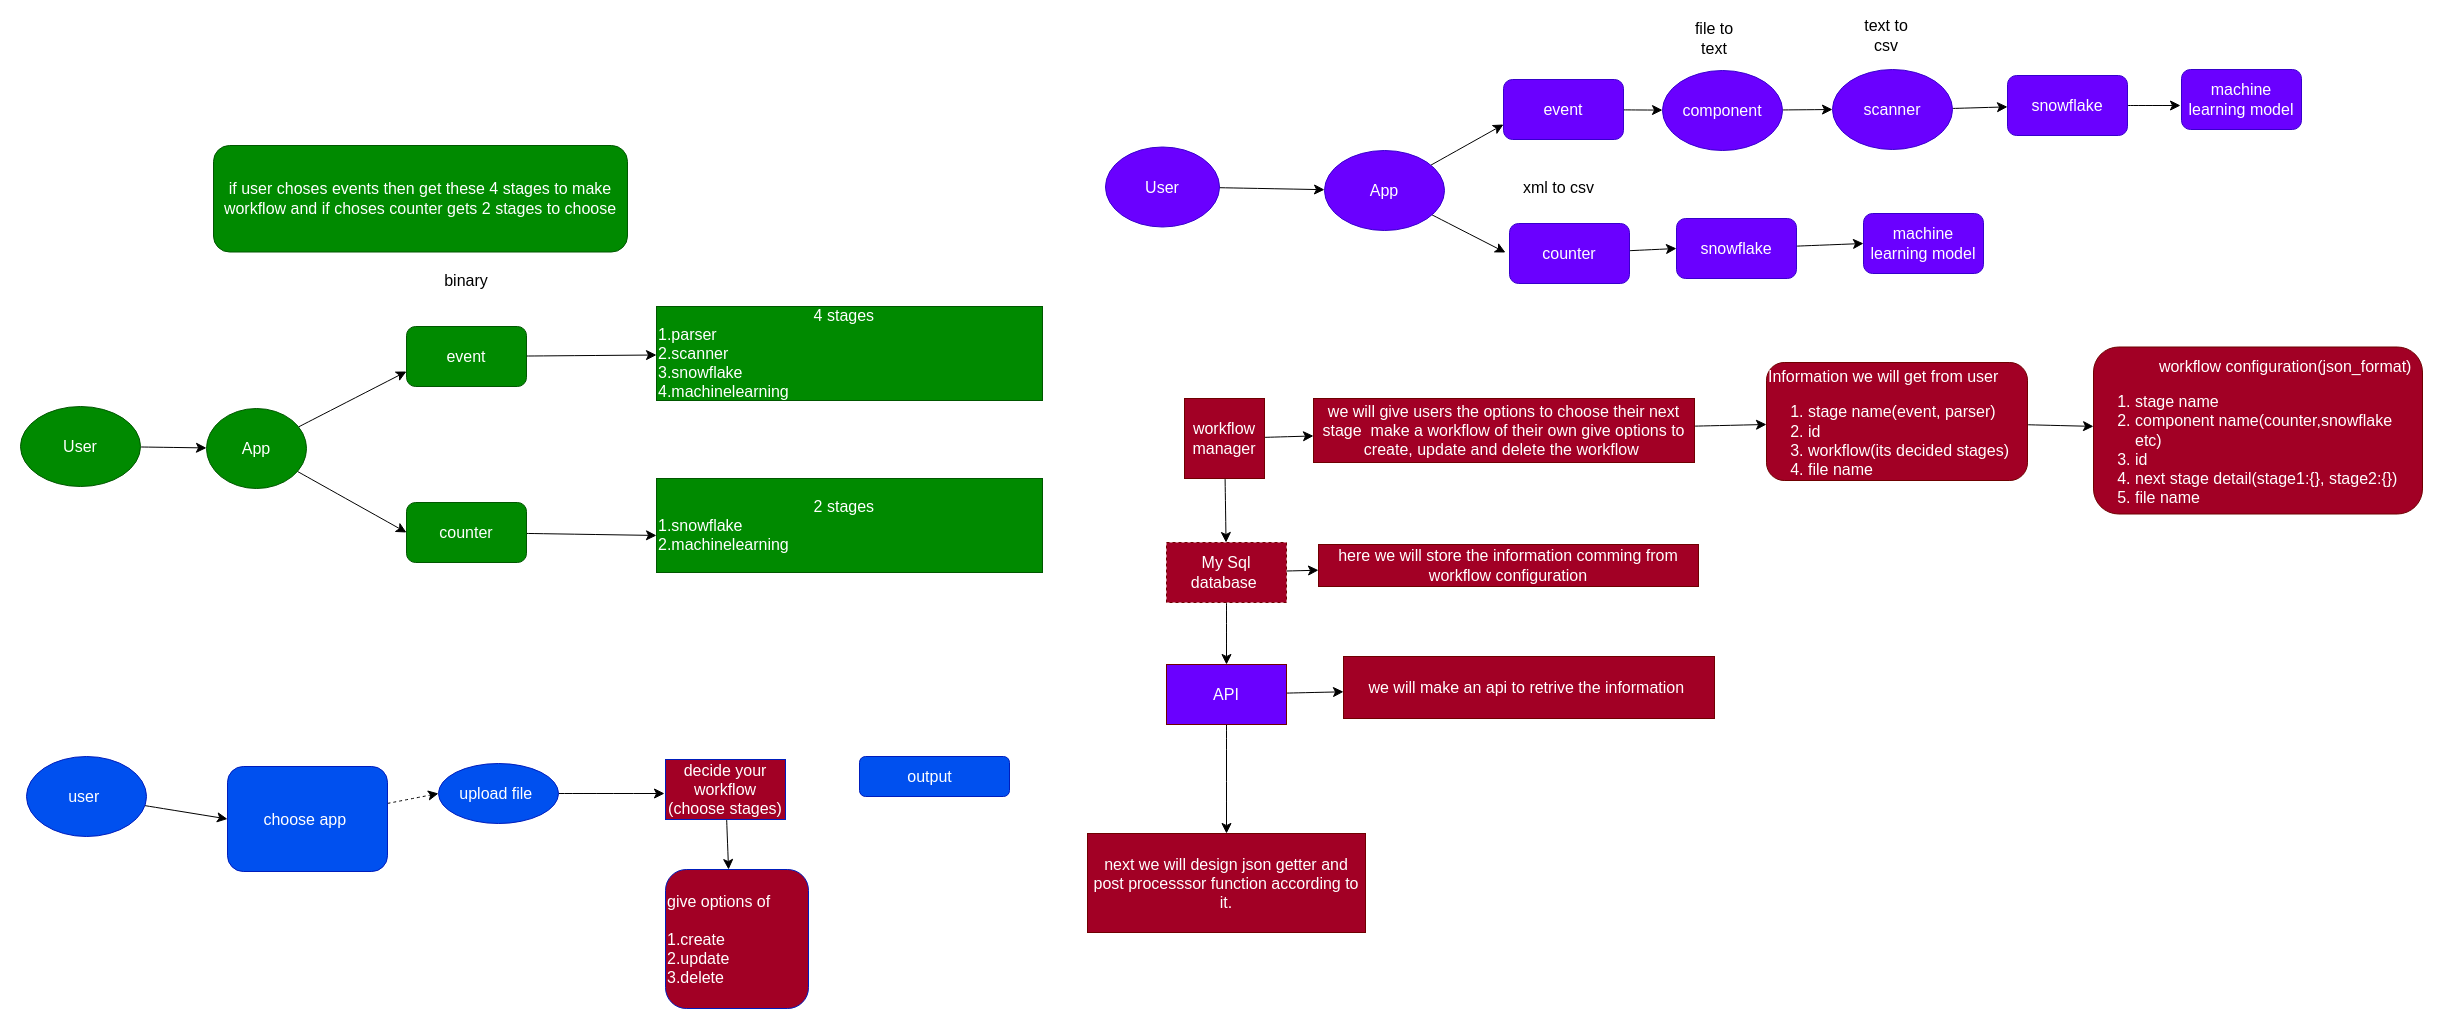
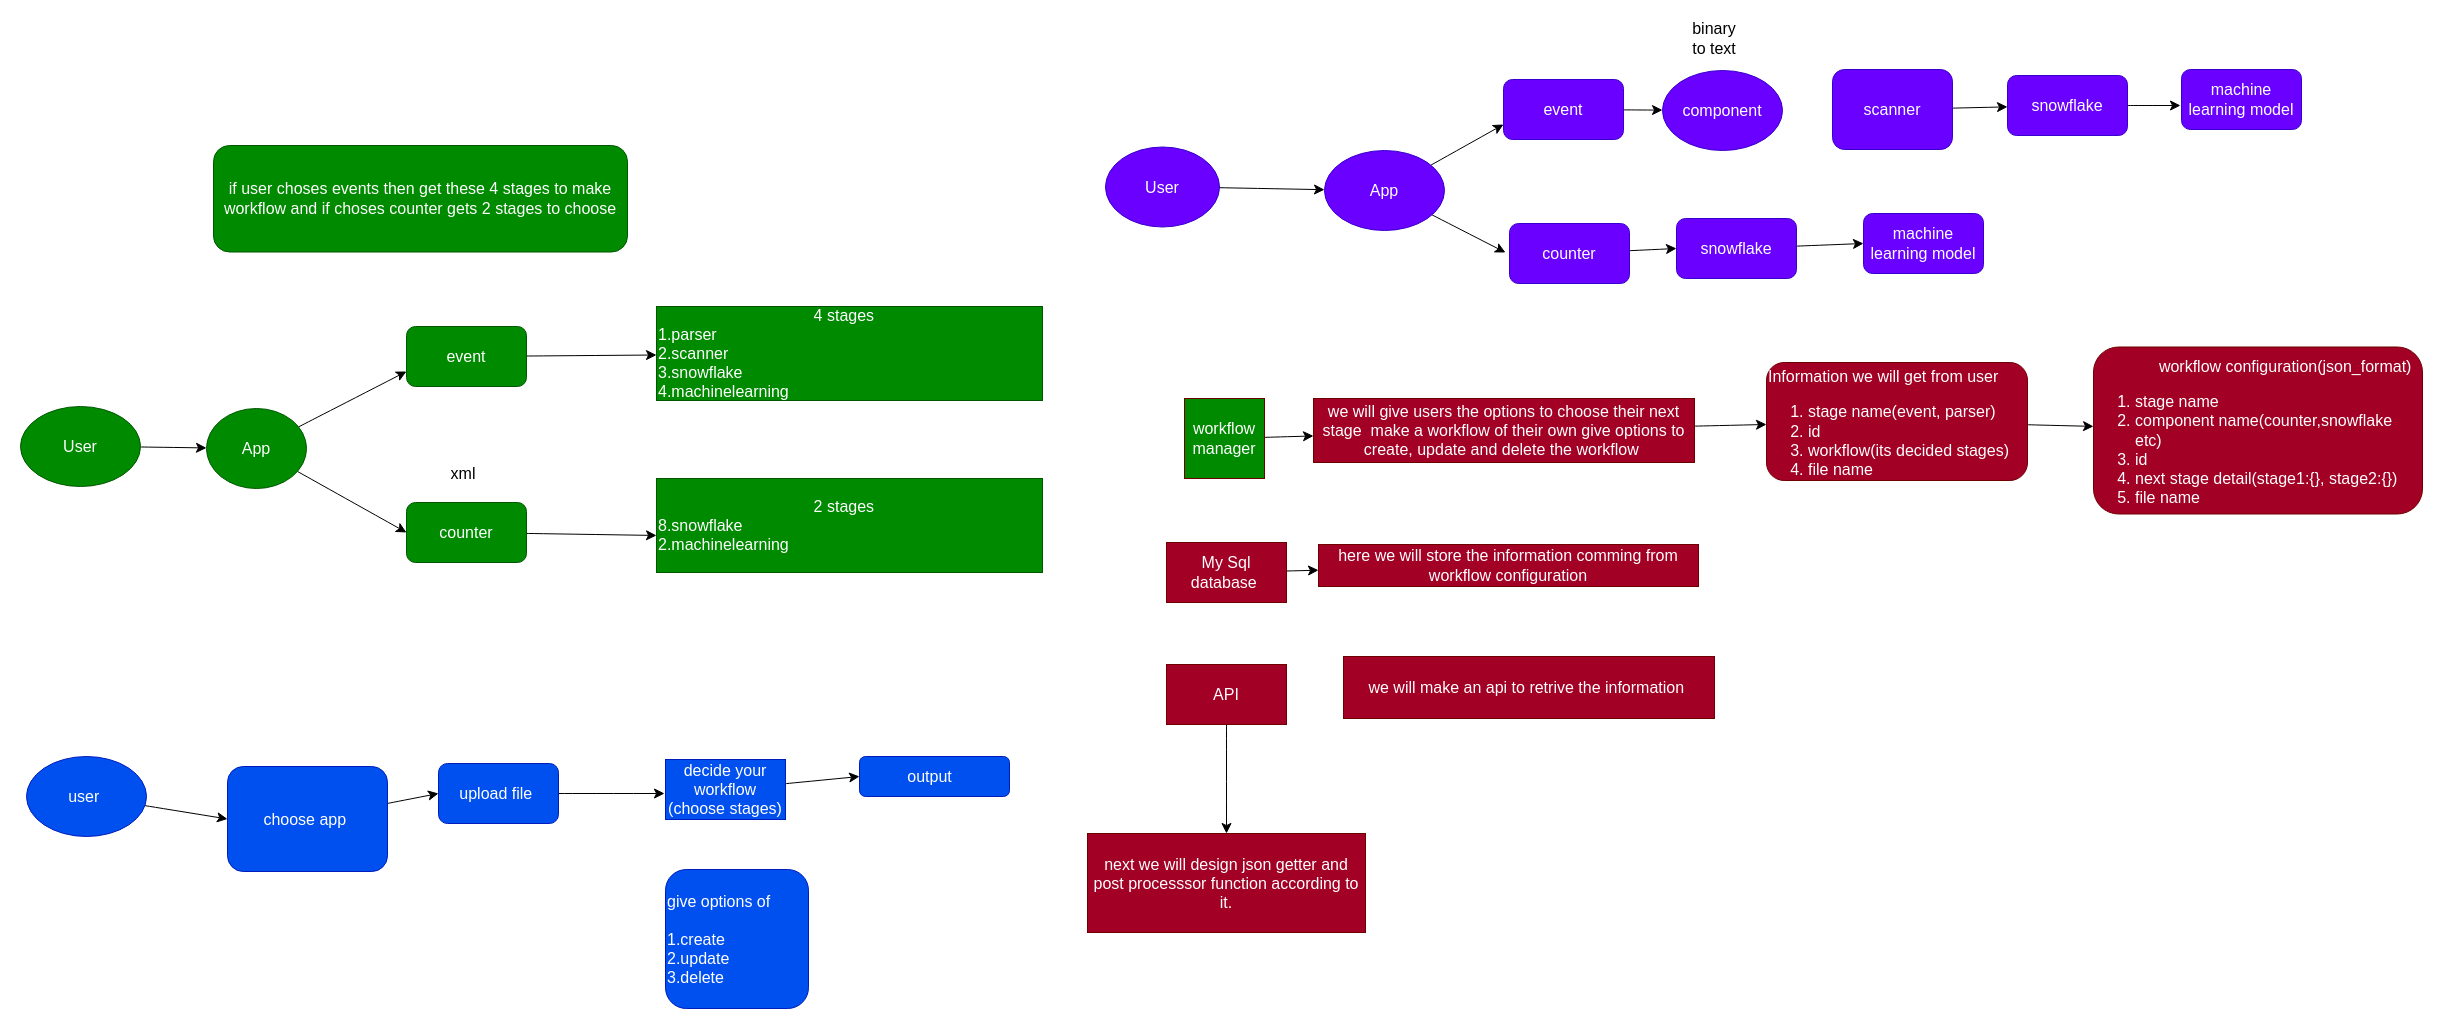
(1887, 36) -> none
(1715, 39) -> (1715, 39)
(1804, 110) -> none
(1893, 110) -> (1893, 110)
(1559, 187) -> none
(467, 281) -> none
(1225, 439) -> (1225, 439)
none -> (464, 474)
(1226, 507) -> none
(726, 526) -> (726, 526)
(1227, 573) -> (1227, 573)
(1227, 631) -> none
(1312, 693) -> none
(1227, 695) -> (1227, 695)
none -> (819, 780)
(726, 790) -> (726, 790)
(499, 794) -> (499, 794)
(410, 799) -> (410, 799)
(727, 841) -> none
(737, 939) -> (737, 939)
